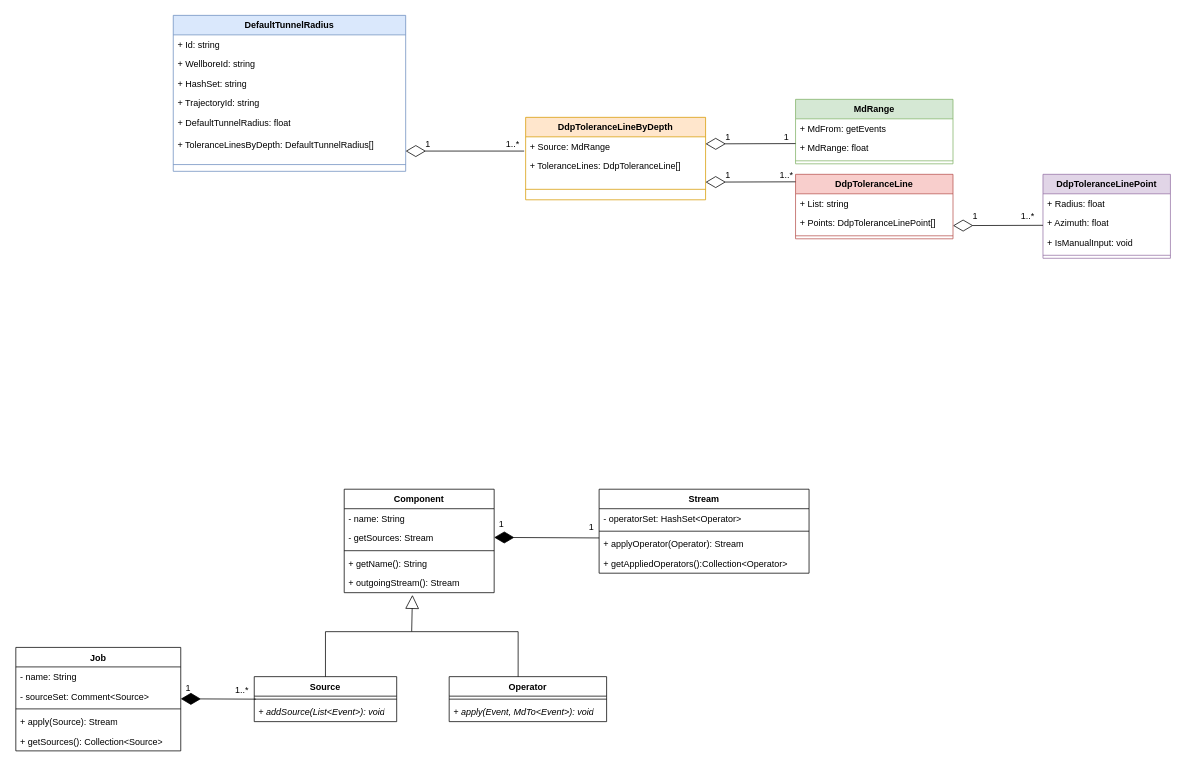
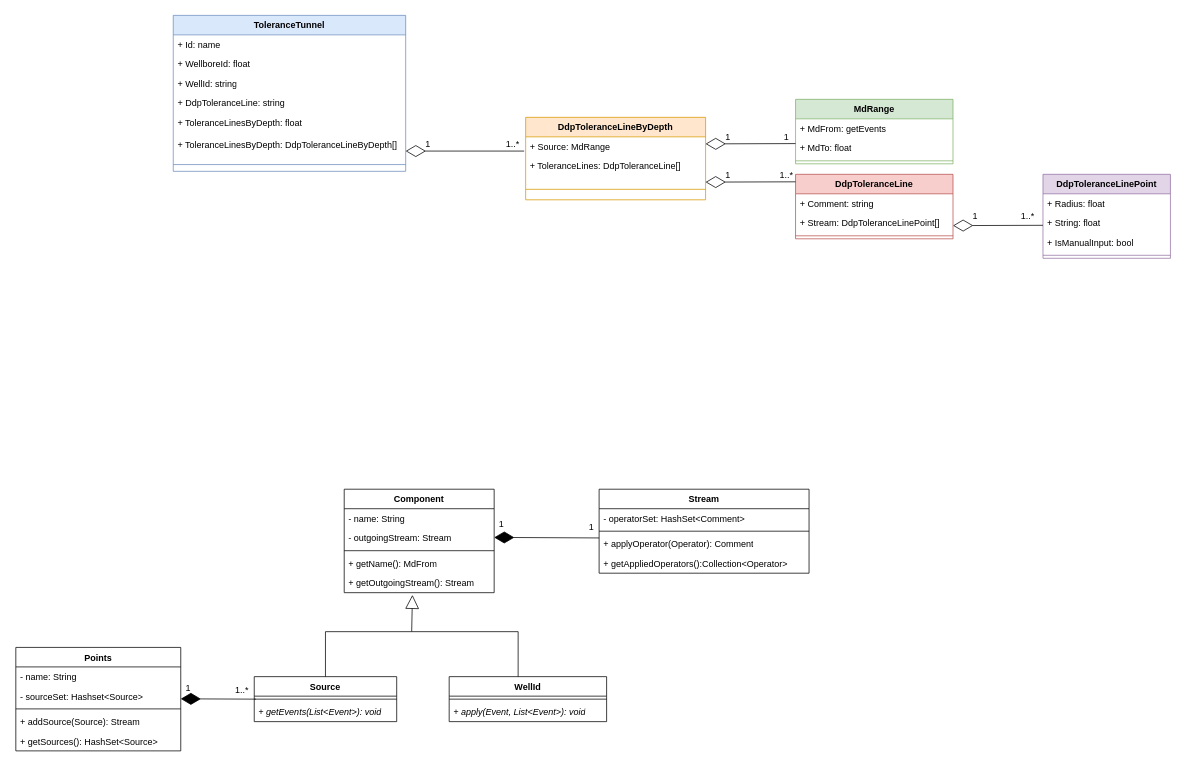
(289, 26) -> (289, 26)
(203, 46) -> (199, 46)
(221, 65) -> (218, 65)
(216, 85) -> (211, 85)
(228, 104) -> (236, 104)
(240, 124) -> (246, 124)
(284, 146) -> (290, 151)
(836, 149) -> (828, 149)
(829, 205) -> (838, 205)
(875, 224) -> (875, 229)
(1082, 224) -> (1079, 224)
(1094, 244) -> (1094, 244)
(681, 520) -> (678, 520)
(395, 539) -> (404, 539)
(682, 545) -> (684, 545)
(392, 565) -> (393, 565)
(409, 584) -> (417, 584)
(98, 658) -> (98, 658)
(528, 688) -> (528, 688)
(87, 697) -> (87, 697)
(528, 713) -> (527, 713)
(326, 718) -> (326, 718)
(73, 723) -> (84, 723)
(99, 742) -> (94, 742)
